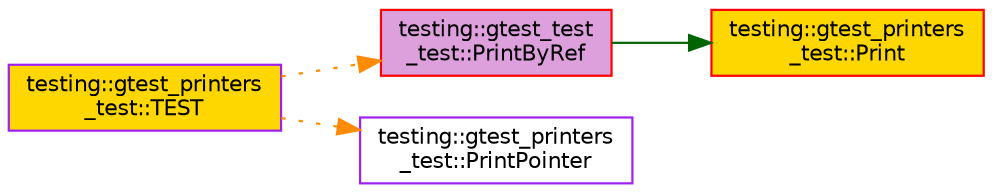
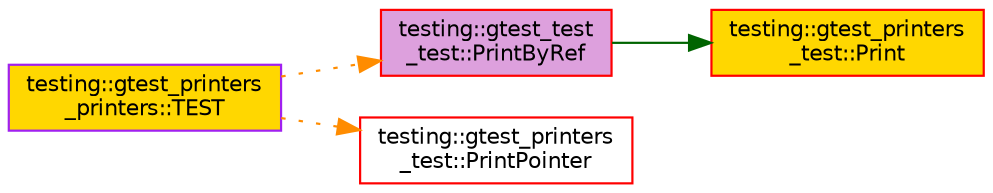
(145, 98) -> (145, 98)
(496, 150) -> (496, 150)
